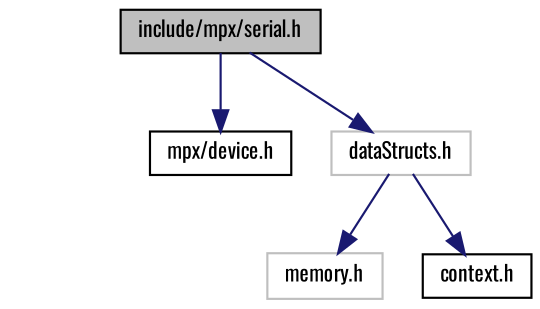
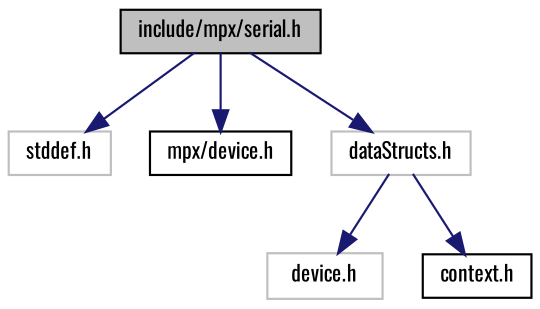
none -> (60, 153)
(325, 276) -> (325, 276)
